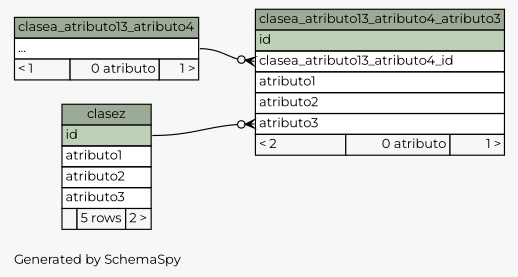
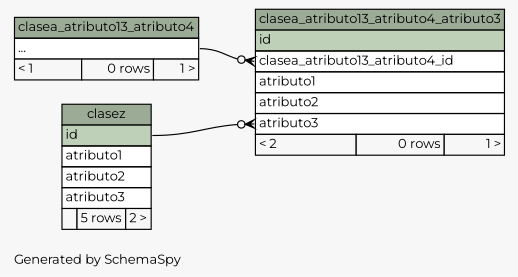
(123, 69) -> (129, 69)
(414, 144) -> (419, 144)
